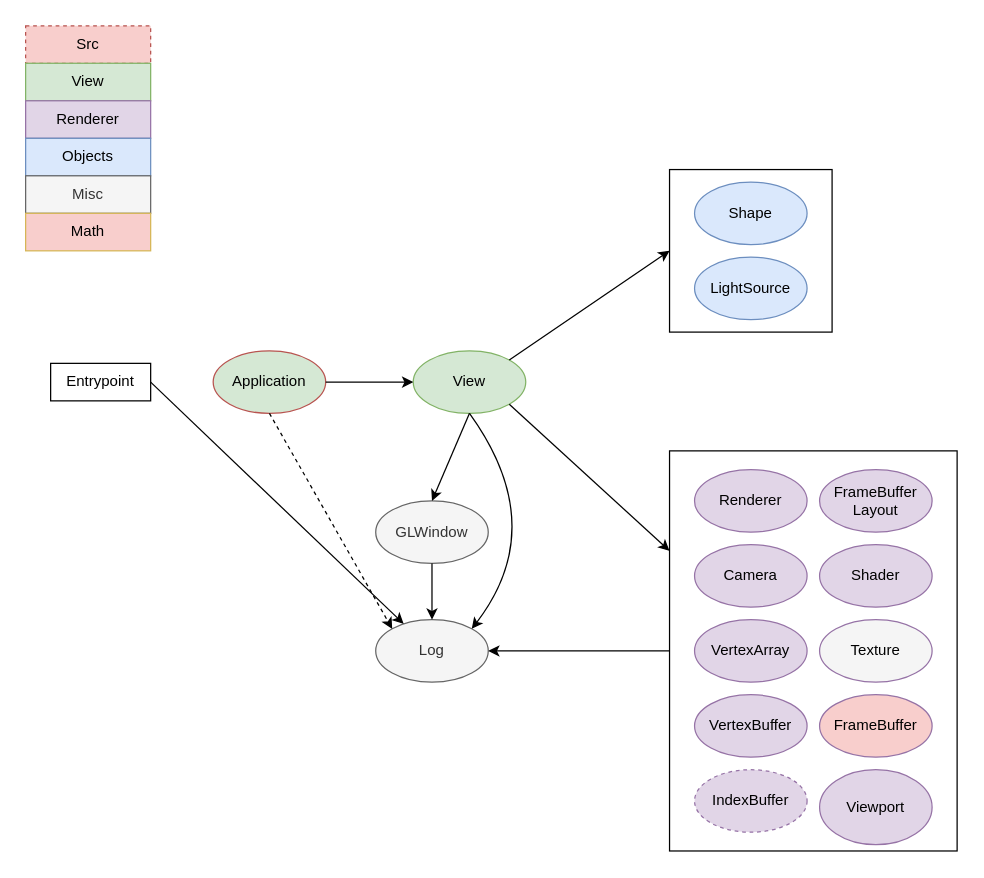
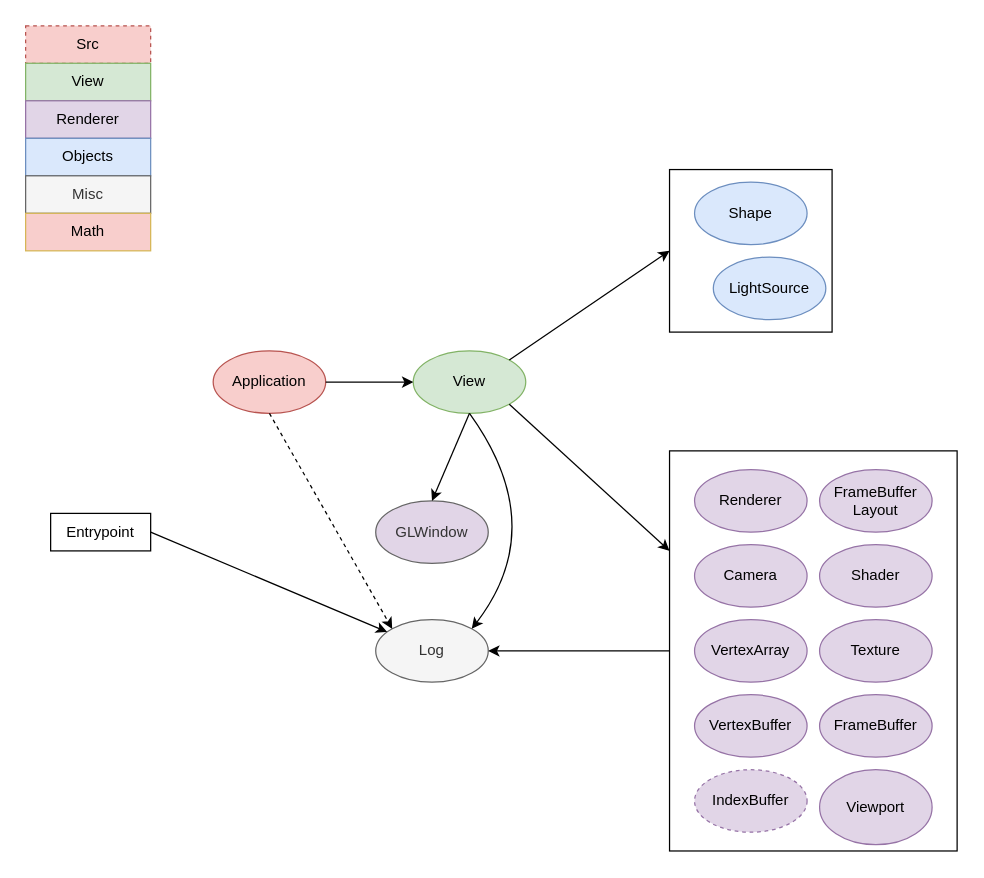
(751, 288) -> (769, 288)
(101, 382) -> (101, 532)
(269, 382) -> (269, 382)
(432, 532) -> (432, 532)
(432, 587) -> none
(876, 651) -> (876, 651)
(876, 726) -> (876, 726)
